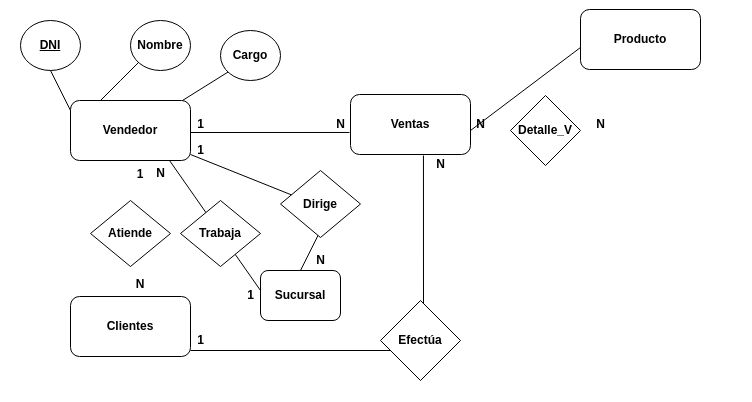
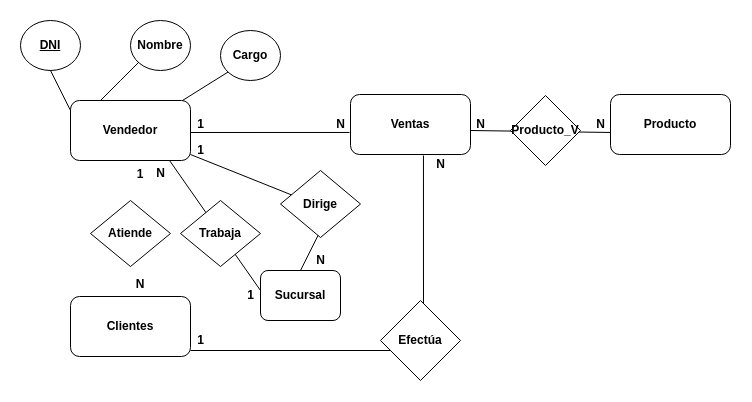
(641, 40) -> (671, 125)
(546, 131) -> (546, 131)
